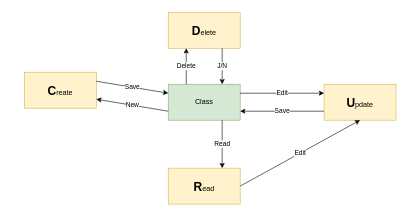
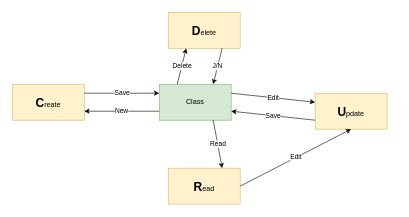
(60, 90) -> (48, 102)
(204, 102) -> (195, 102)
(360, 102) -> (351, 111)
